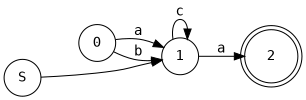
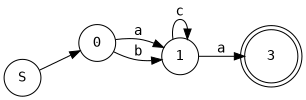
(271, 56) -> (271, 56)
(97, 73) -> (55, 63)
